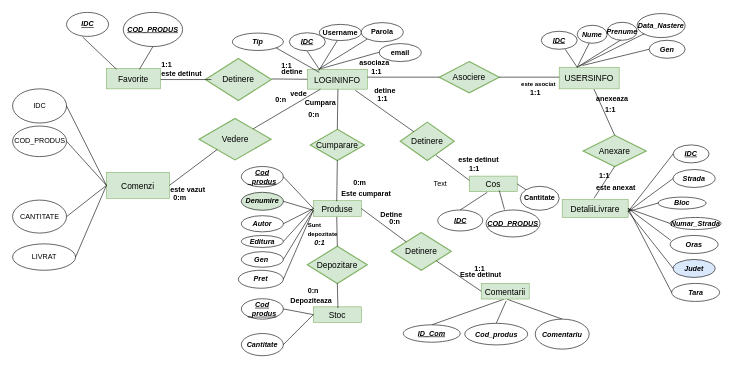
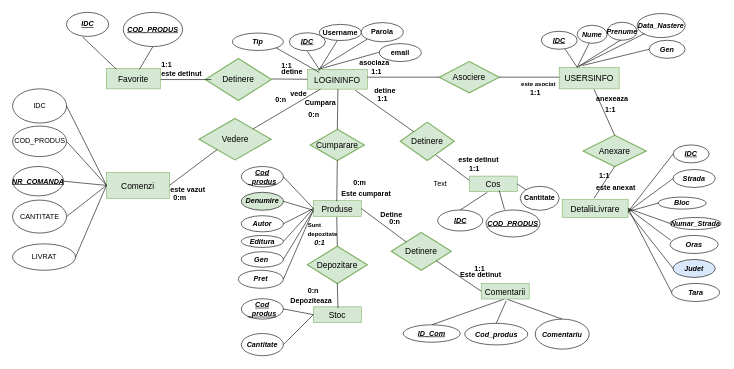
none -> (38, 181)
none -> (83, 183)
